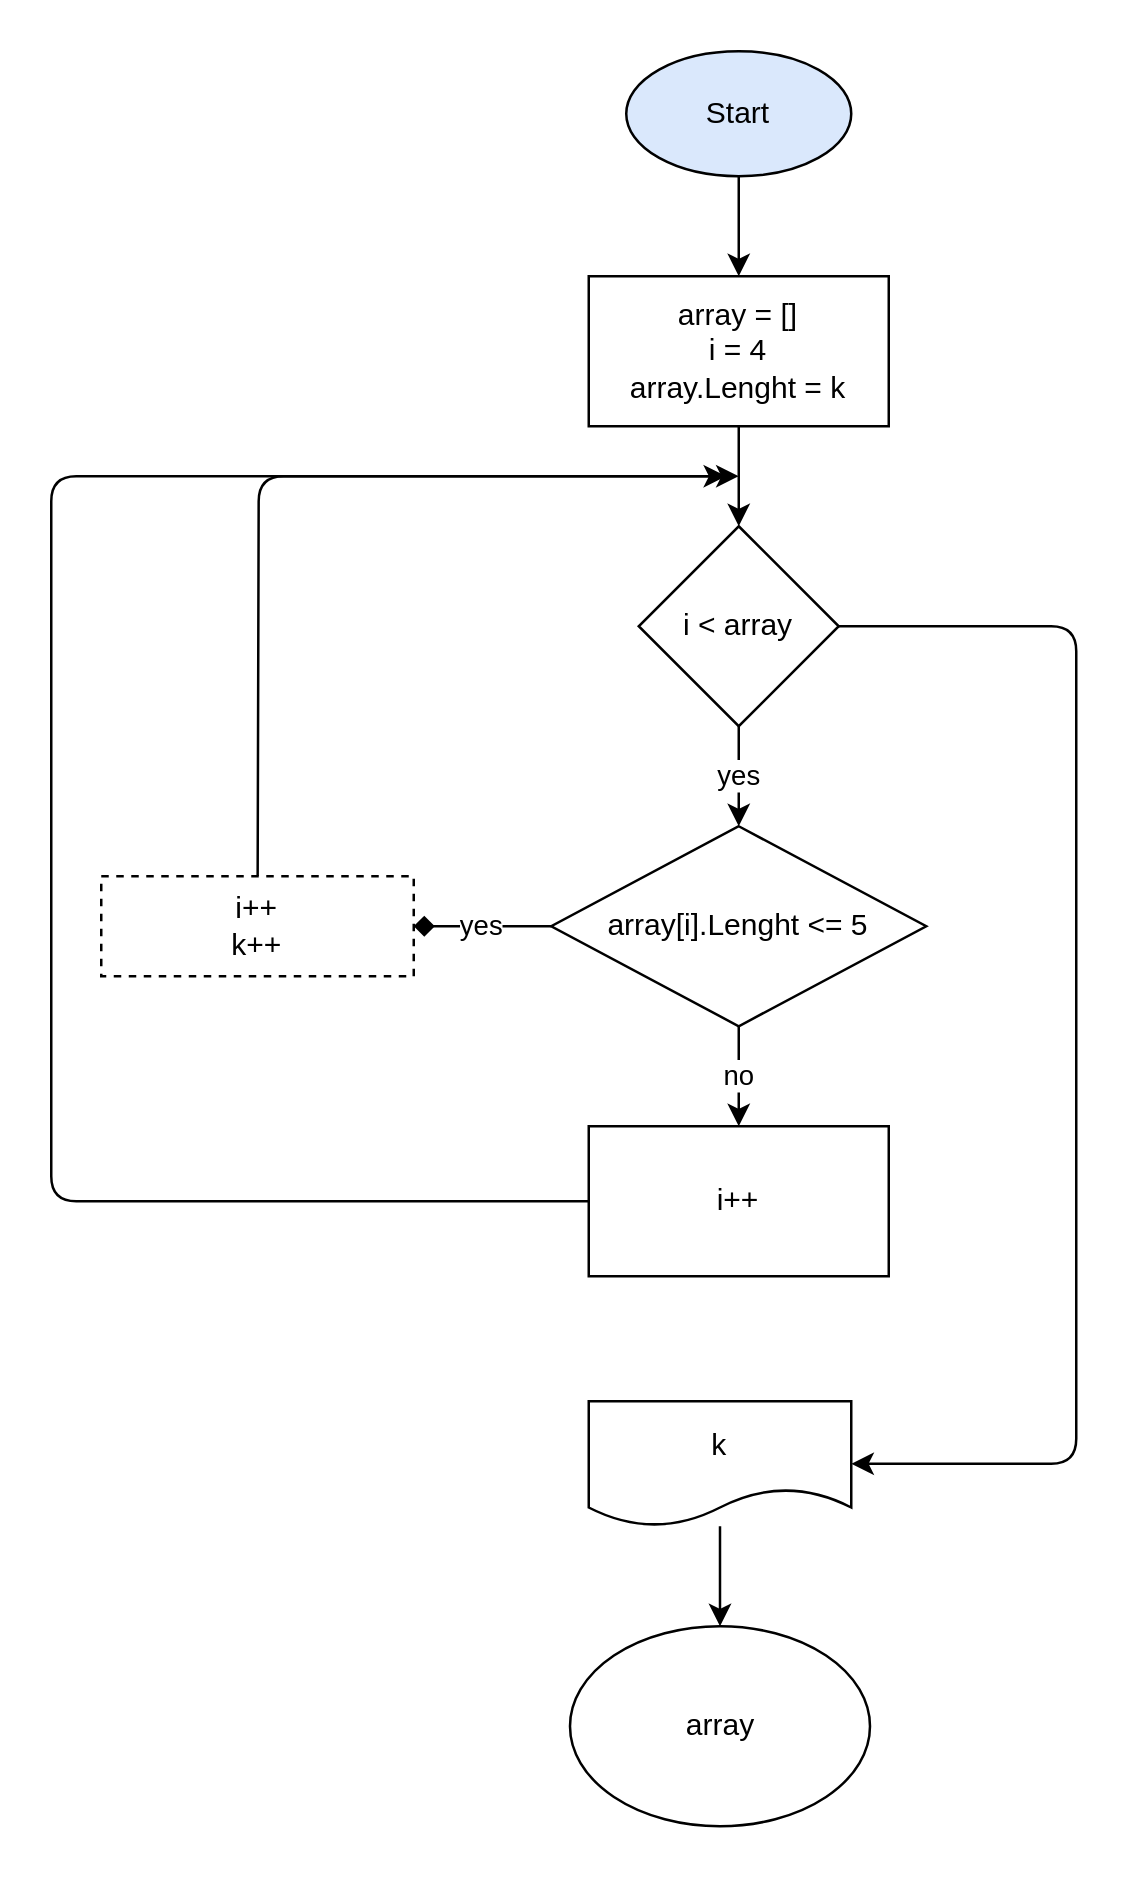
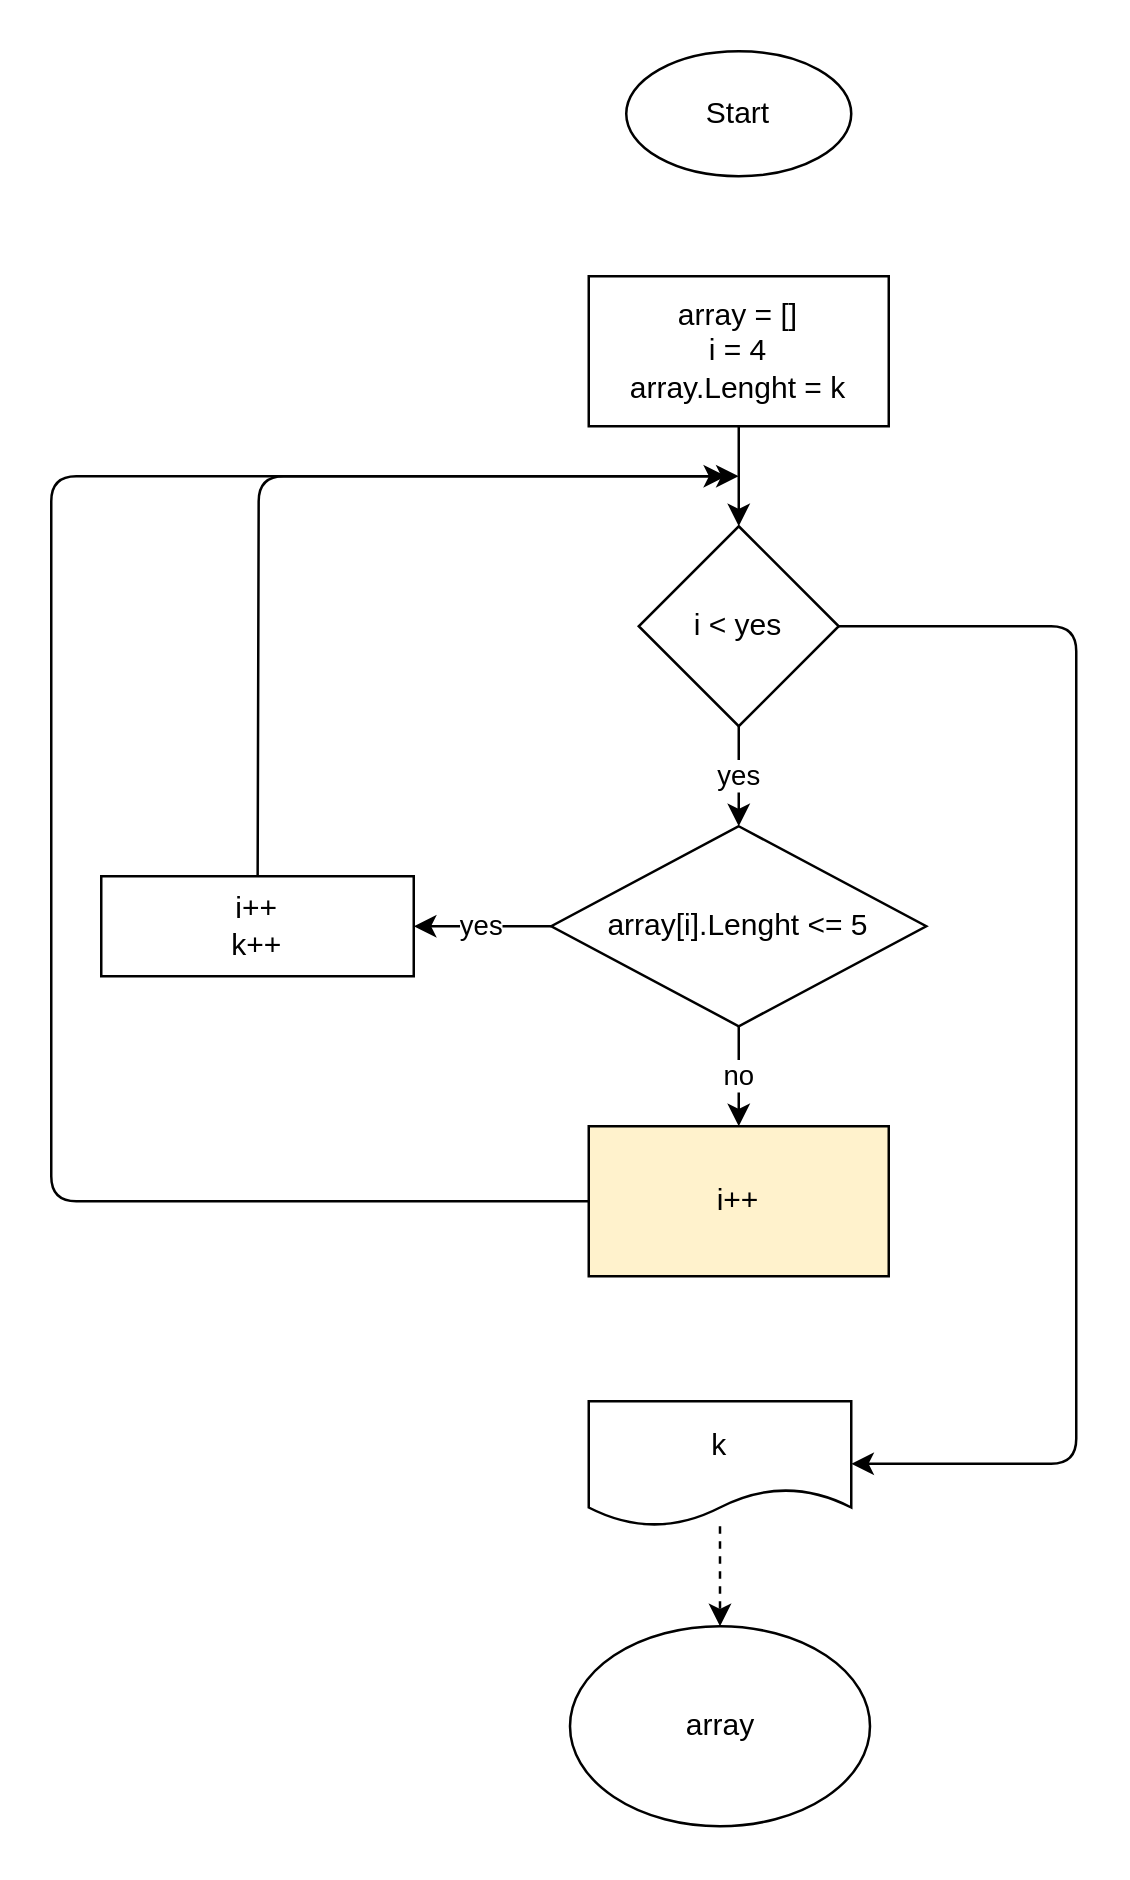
(739, 114) -> (739, 114)
(739, 218) -> none
(739, 626) -> (739, 626)
(258, 926) -> (258, 926)
(434, 926) -> (432, 926)
(739, 1201) -> (739, 1201)
(720, 1567) -> (720, 1567)
